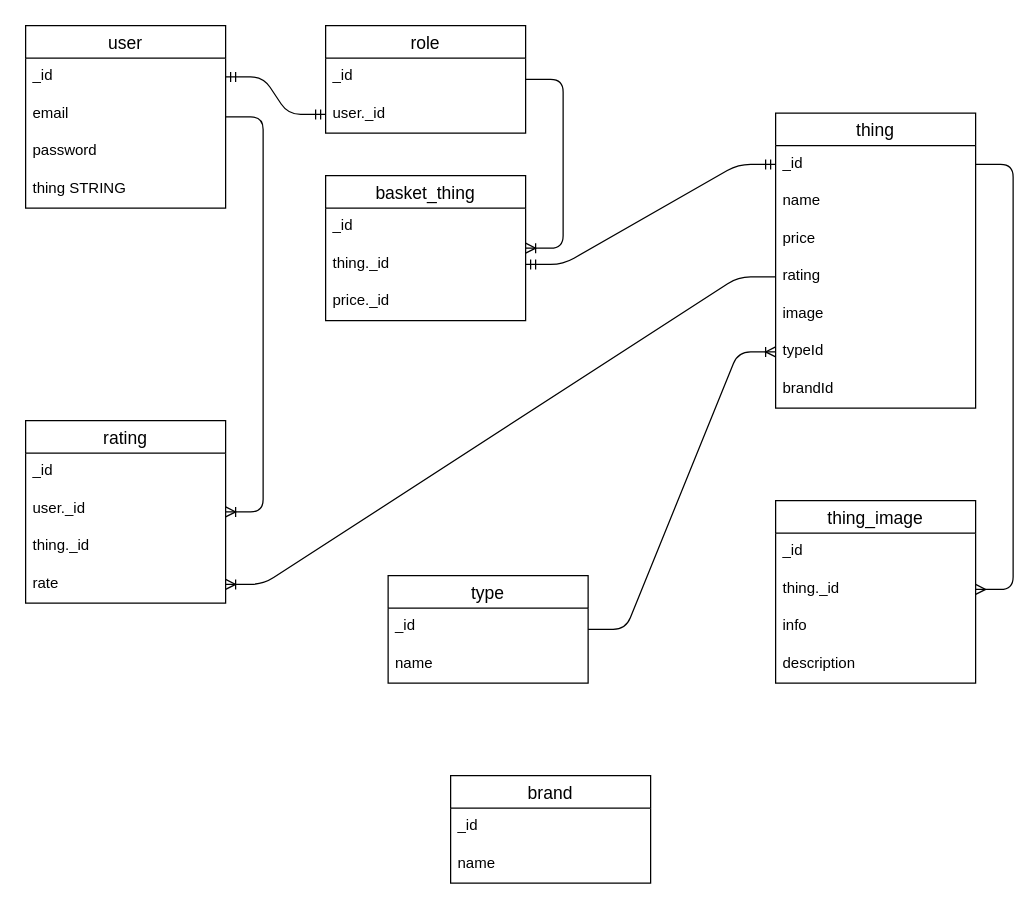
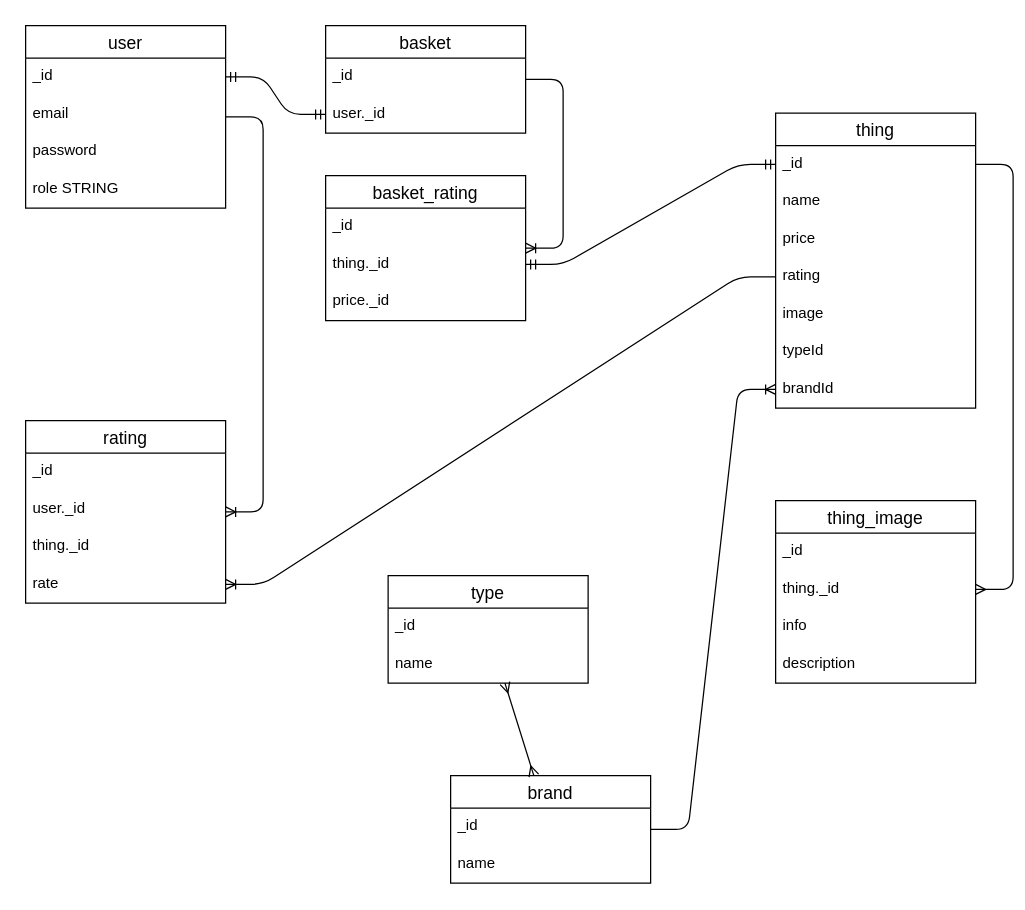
(425, 43) -> (425, 43)
(79, 188) -> (75, 188)
(425, 193) -> (425, 193)
(681, 492) -> none
none -> (713, 611)
none -> (520, 731)
